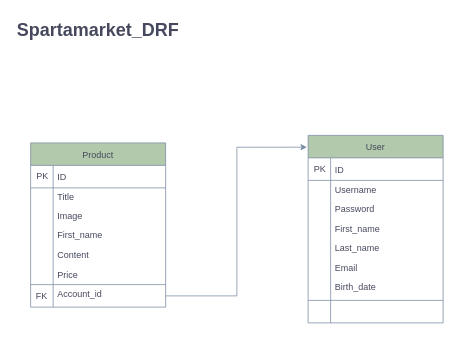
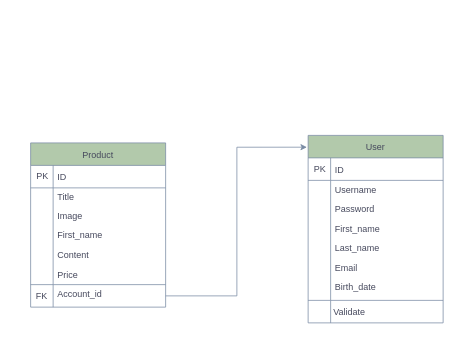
(165, 30) -> none
none -> (362, 312)
